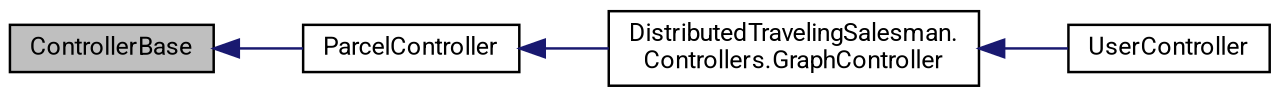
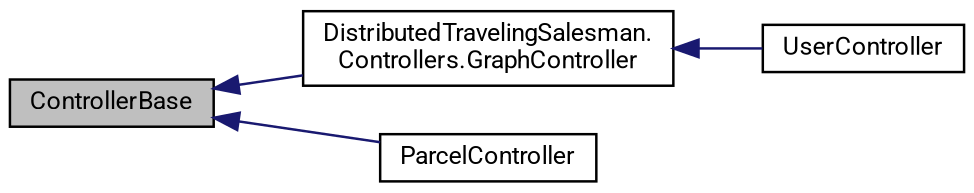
(577, 48) -> (271, 80)
